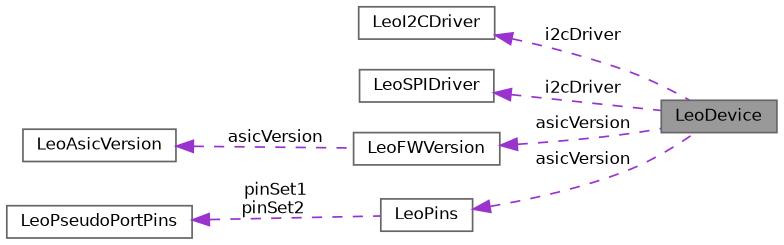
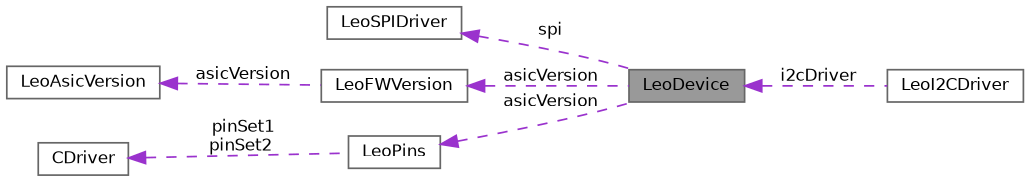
(603, 63) -> (825, 86)
(581, 88) -> (548, 31)
(99, 222) -> (83, 159)
